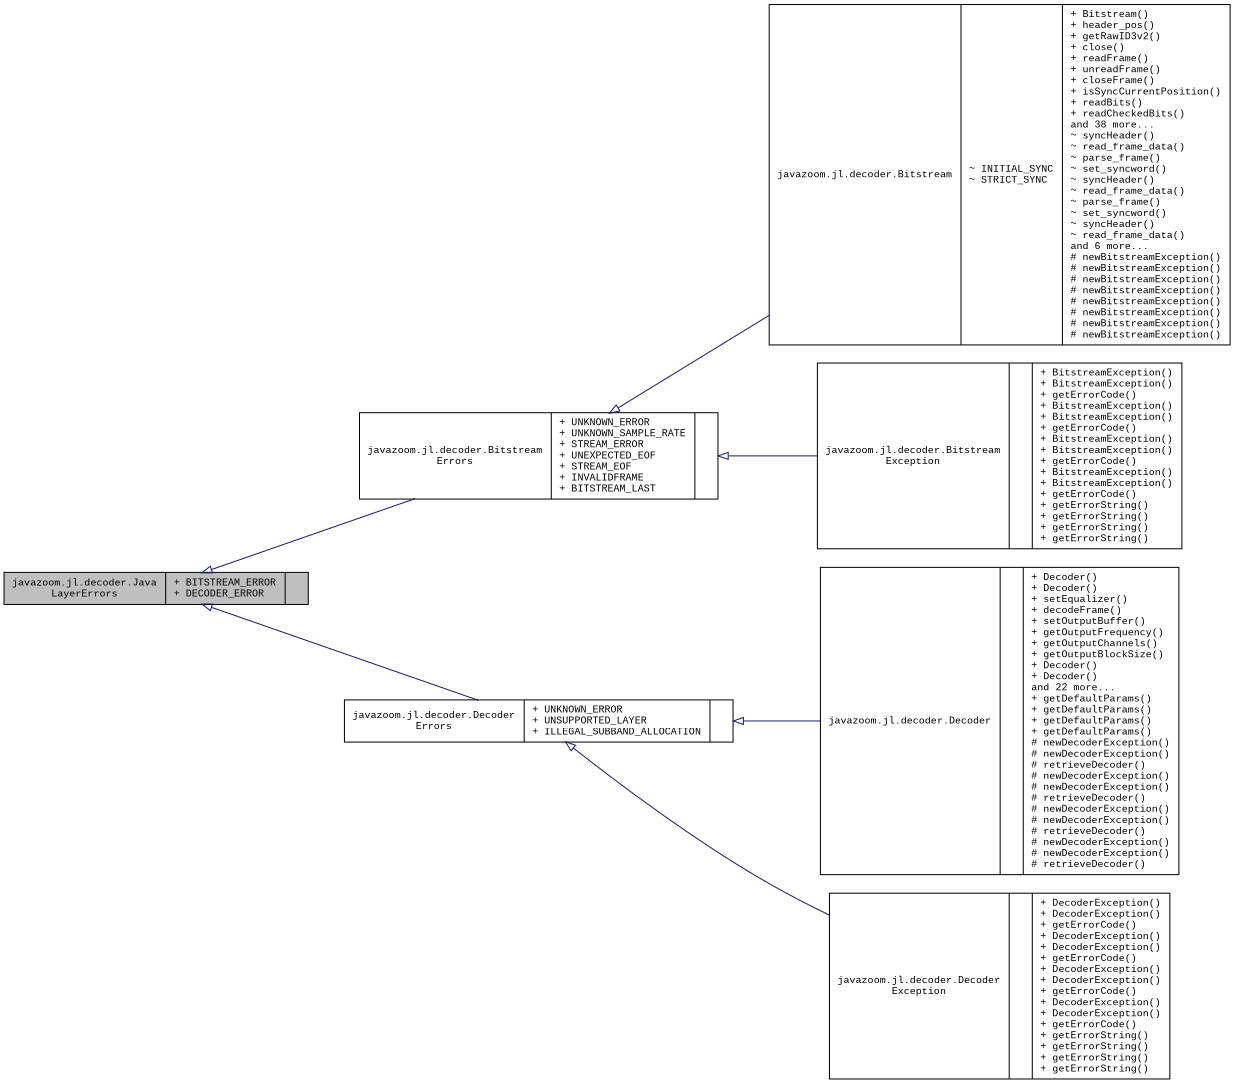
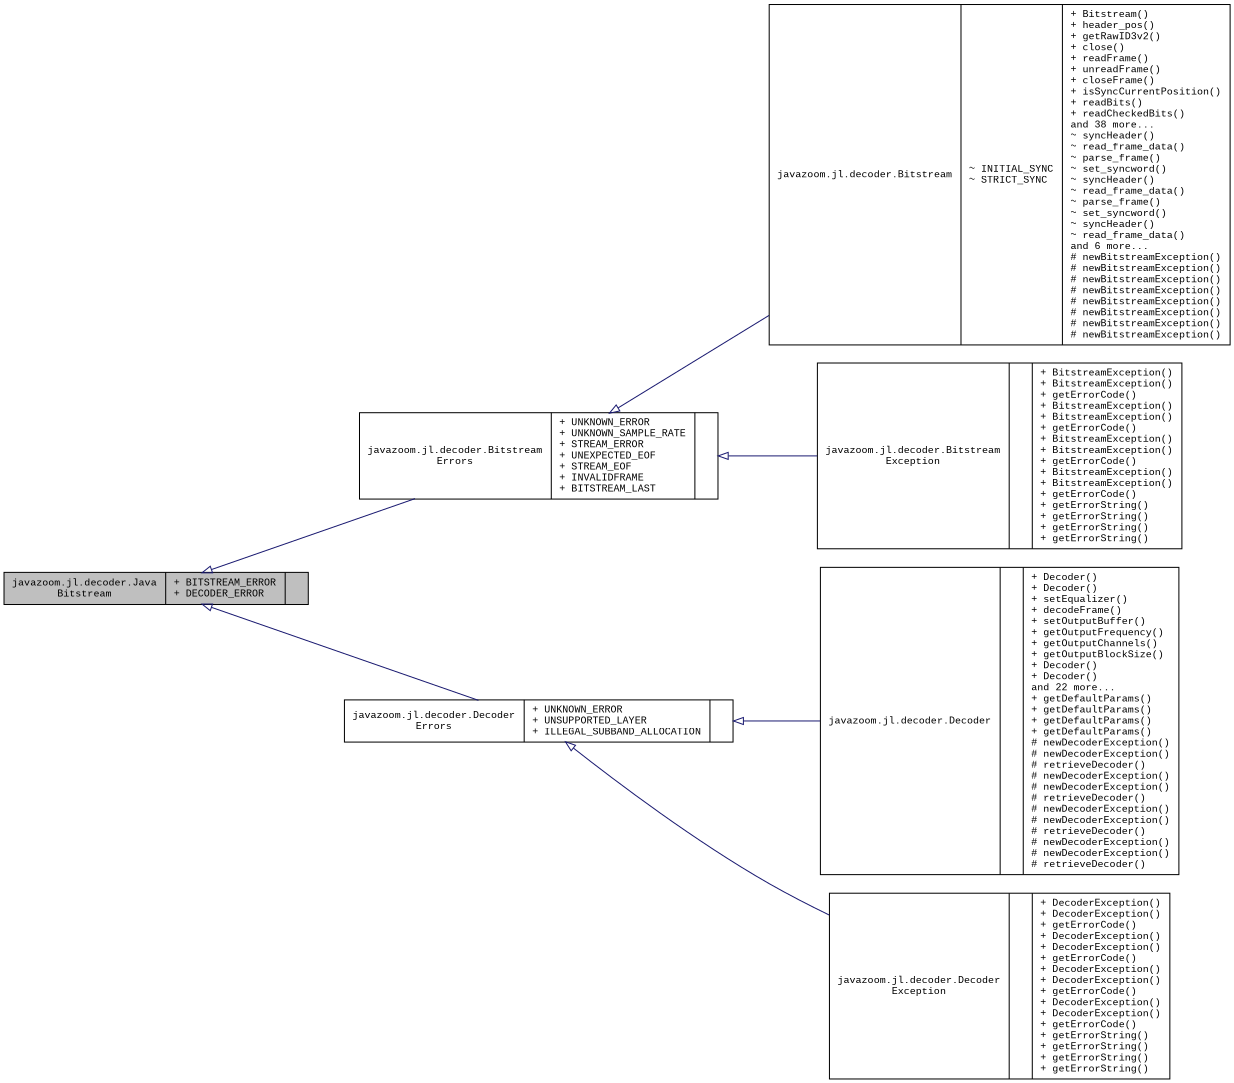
(85, 593) -> (85, 593)
